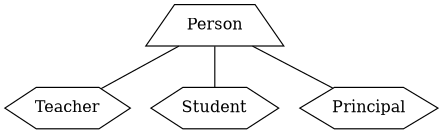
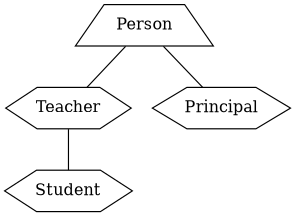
(215, 67) -> (68, 150)
